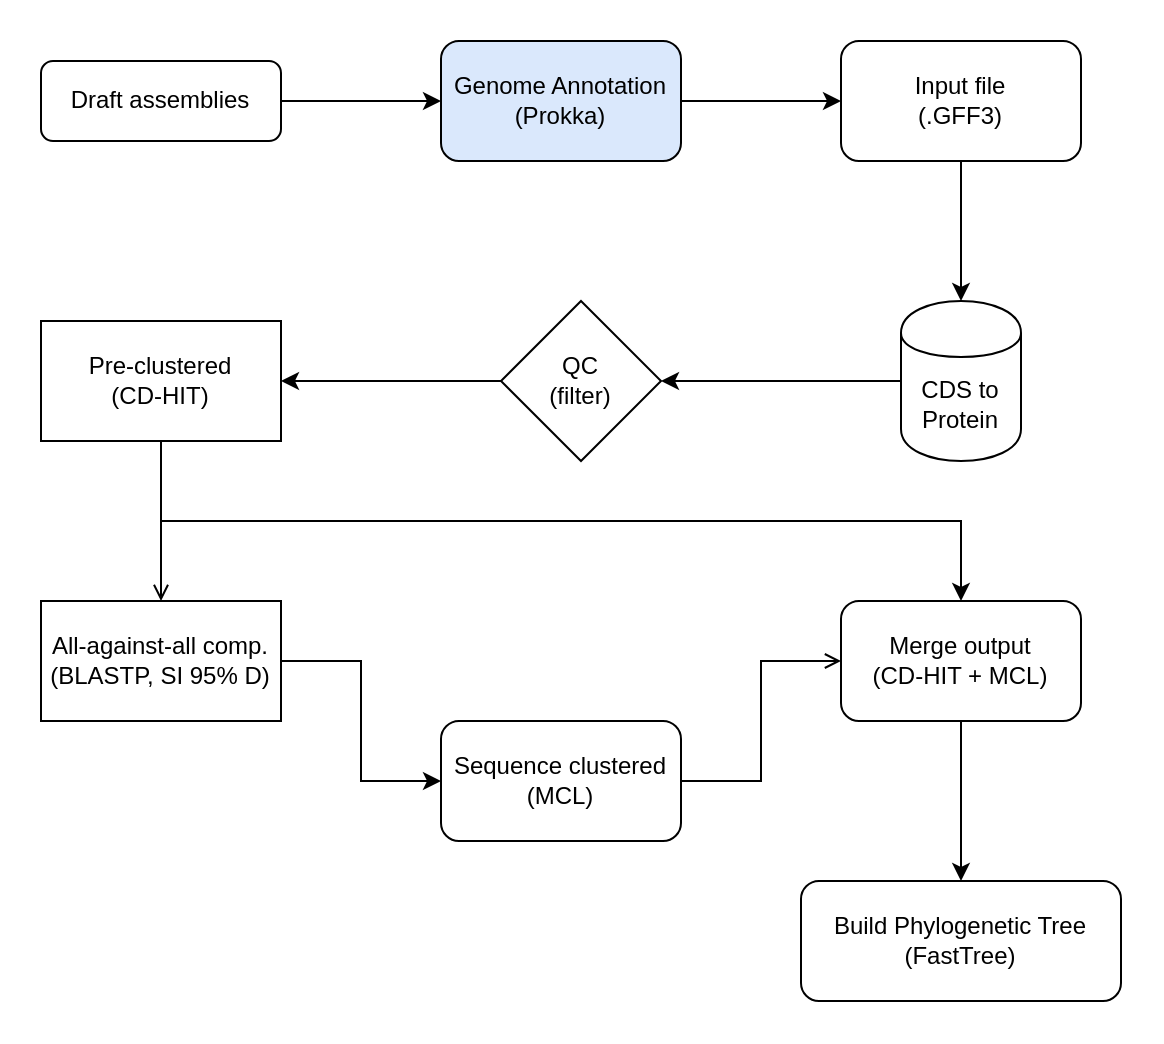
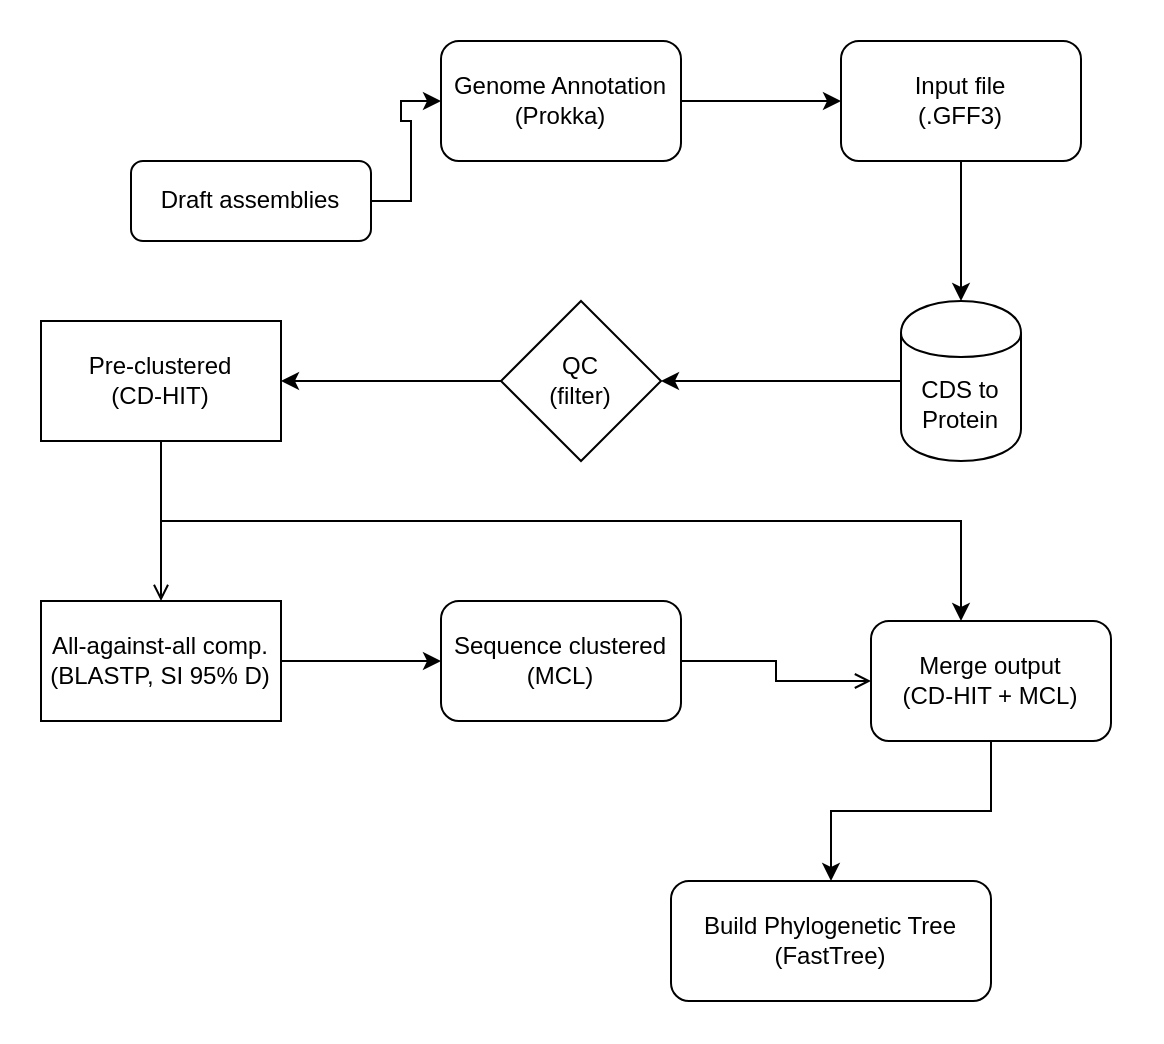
(161, 101) -> (251, 201)
(561, 101) -> (561, 101)
(961, 661) -> (991, 681)
(561, 781) -> (561, 661)
(961, 941) -> (831, 941)
